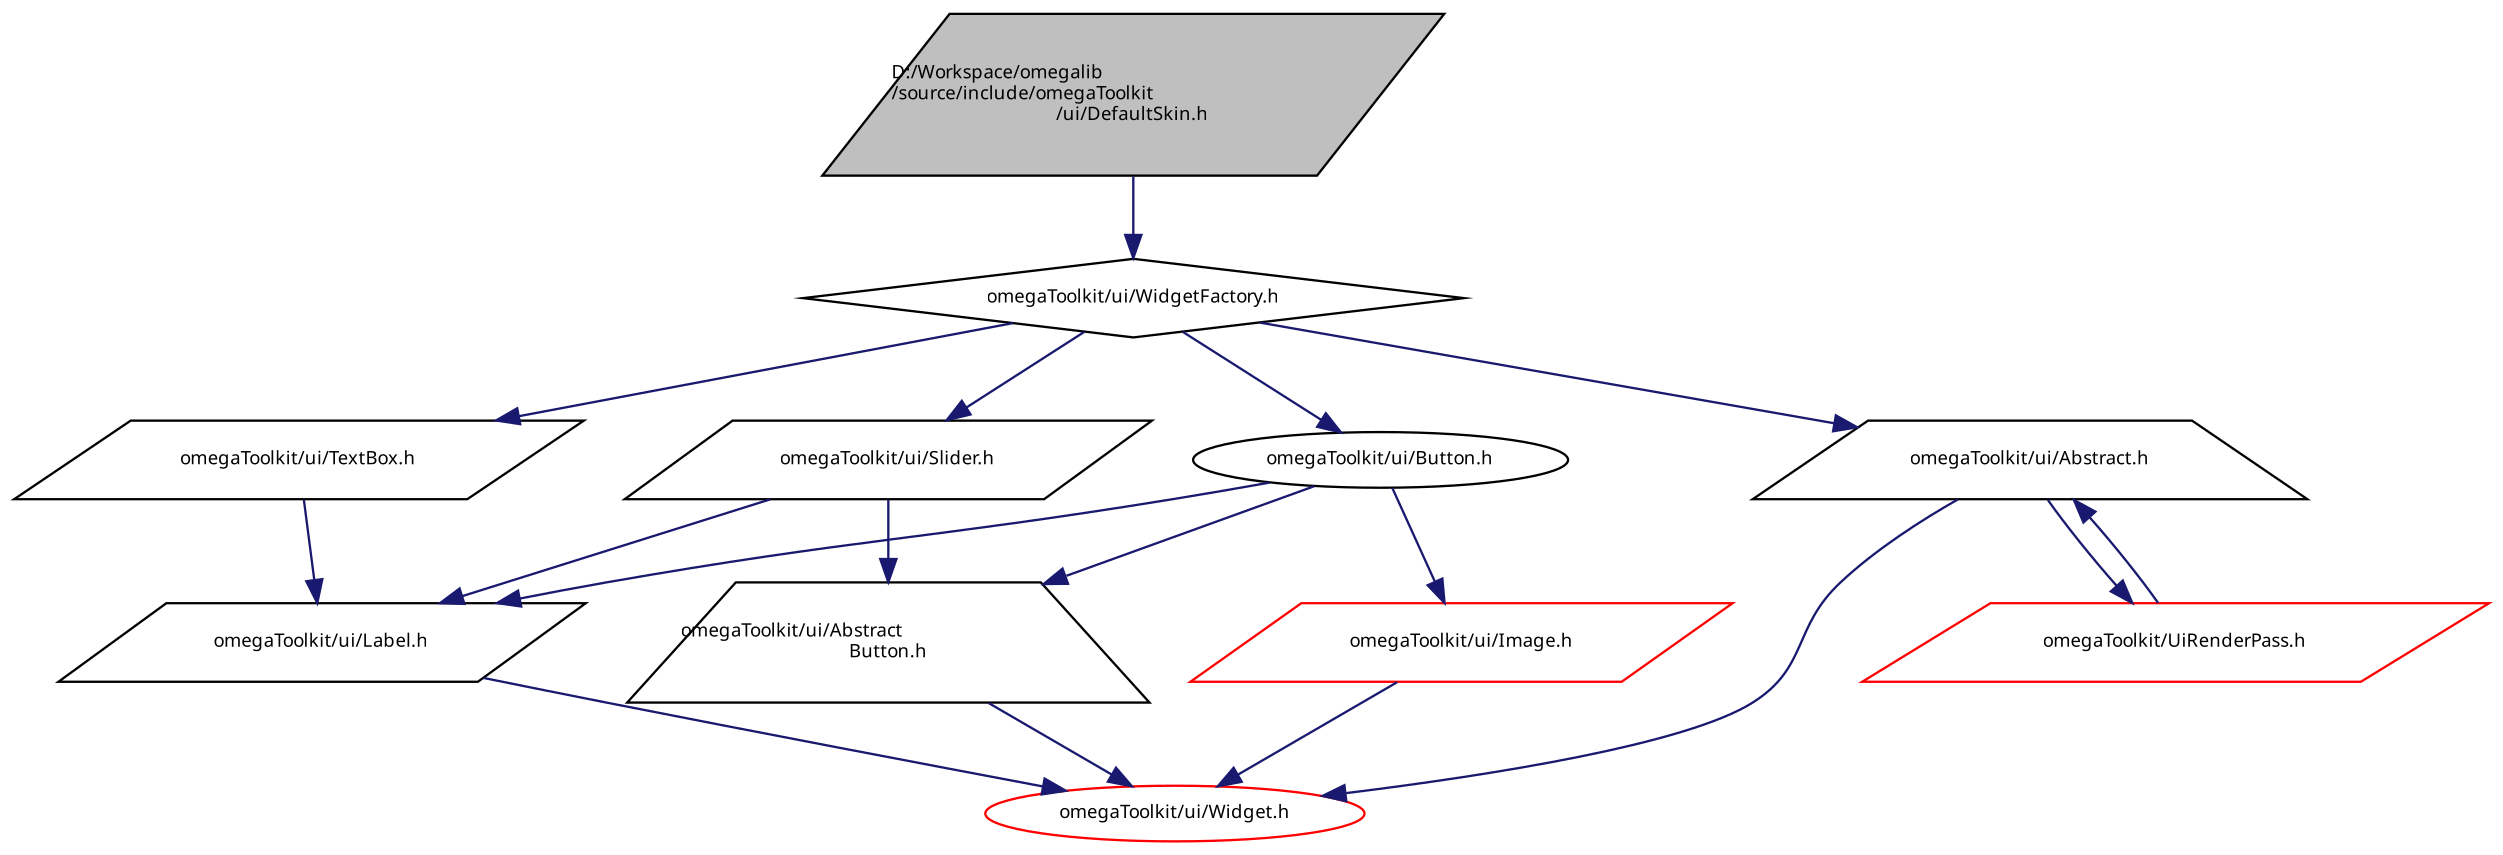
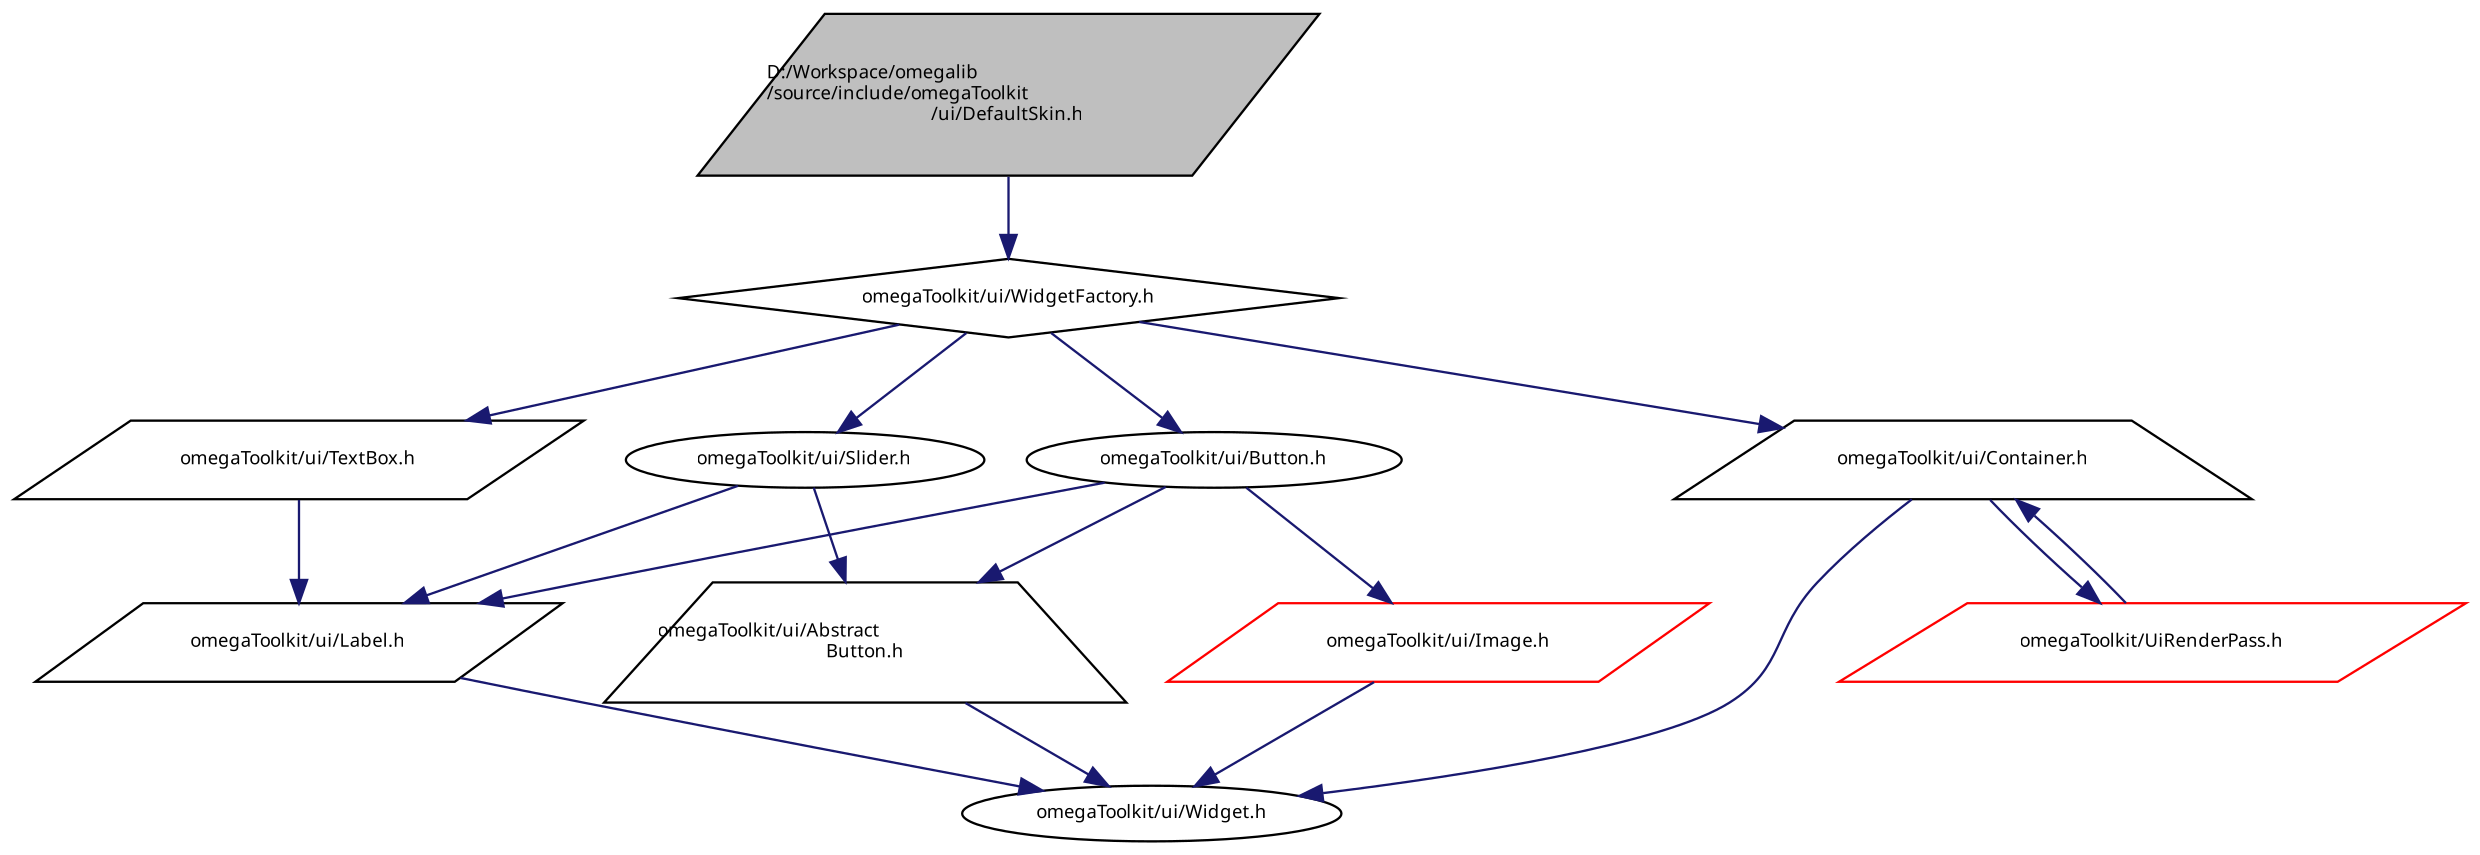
(888, 460) -> (805, 460)
(2030, 460) -> (1963, 460)
(1175, 814) -> (1152, 814)
